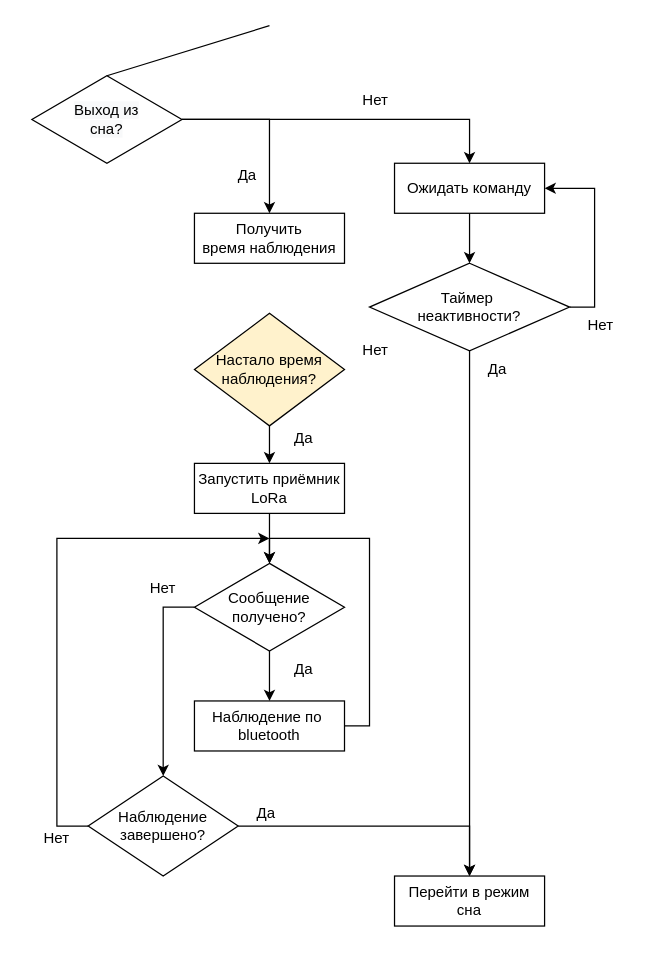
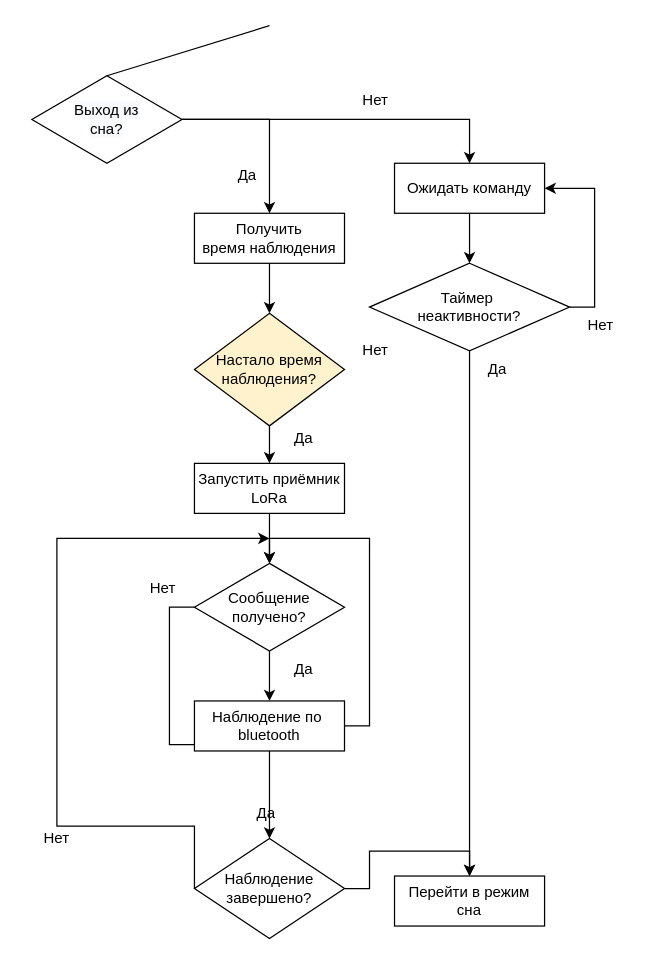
none -> (269, 284)
(163, 826) -> (269, 888)
